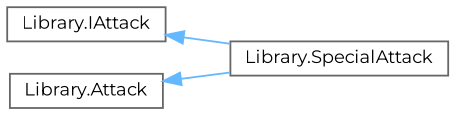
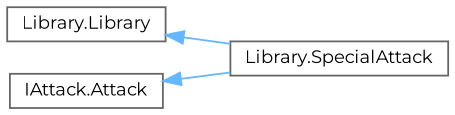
(86, 24) -> (86, 24)
(86, 91) -> (86, 91)
